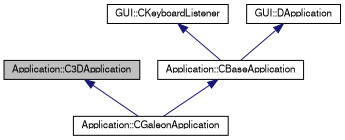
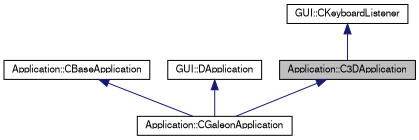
(203, 45) -> (348, 47)
(258, 45) -> (215, 103)
